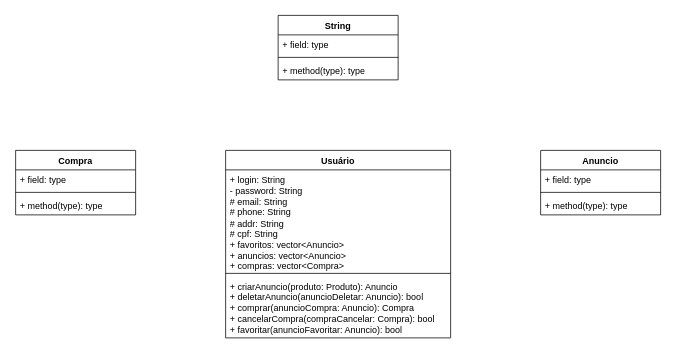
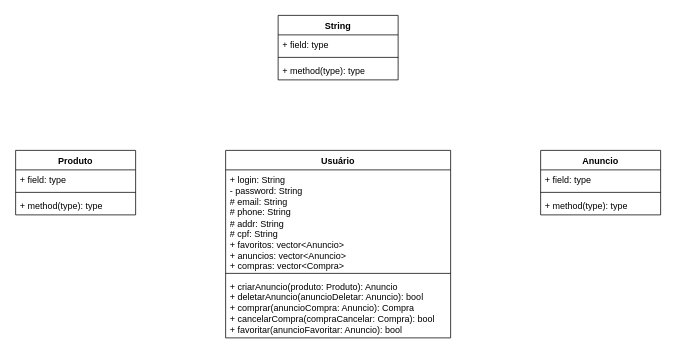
(75, 161) -> (75, 161)
